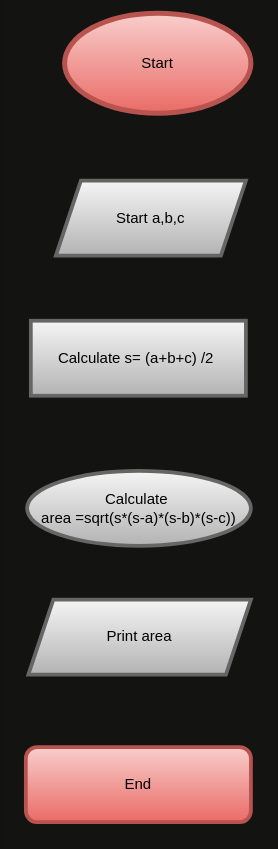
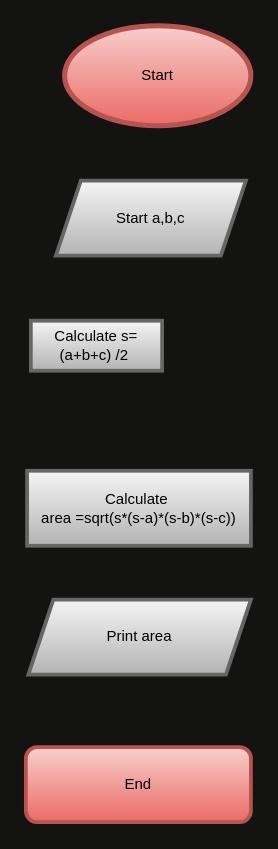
(158, 63) -> (158, 76)
(138, 358) -> (96, 346)
(139, 508) -> (139, 508)
